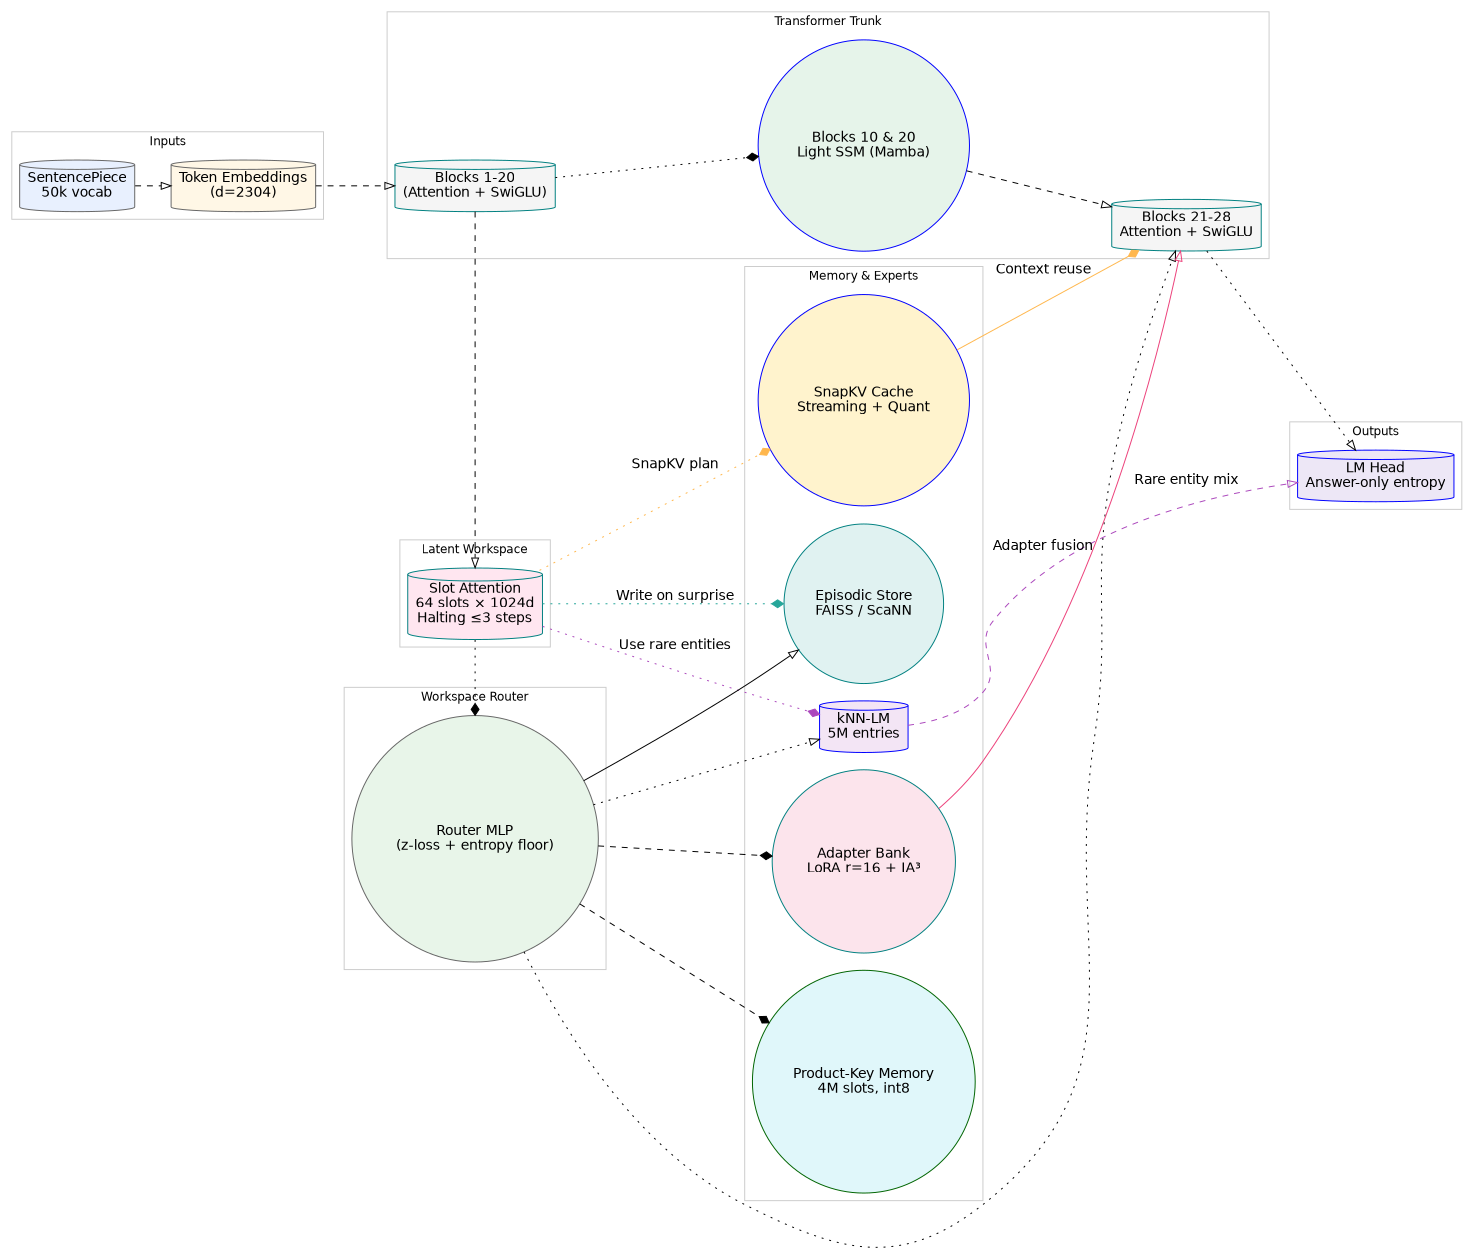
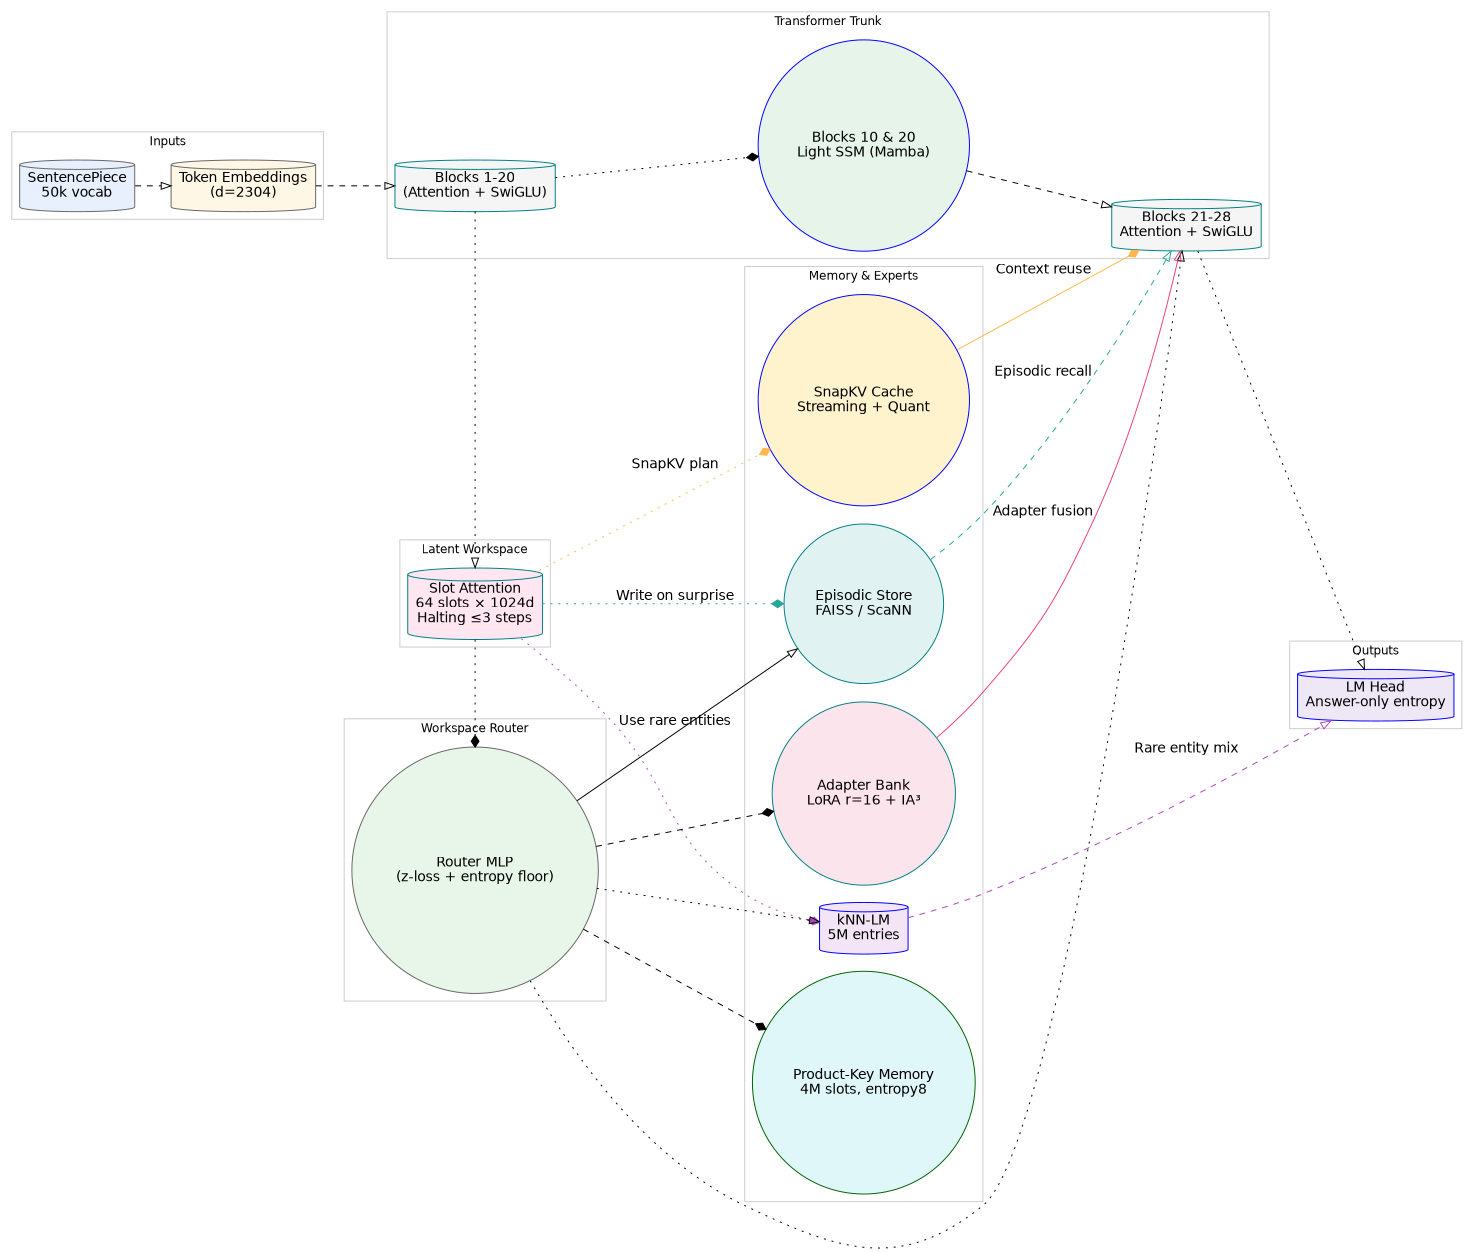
(475, 385) -> (475, 385)
none -> (1061, 420)
(864, 1082) -> (864, 1083)
